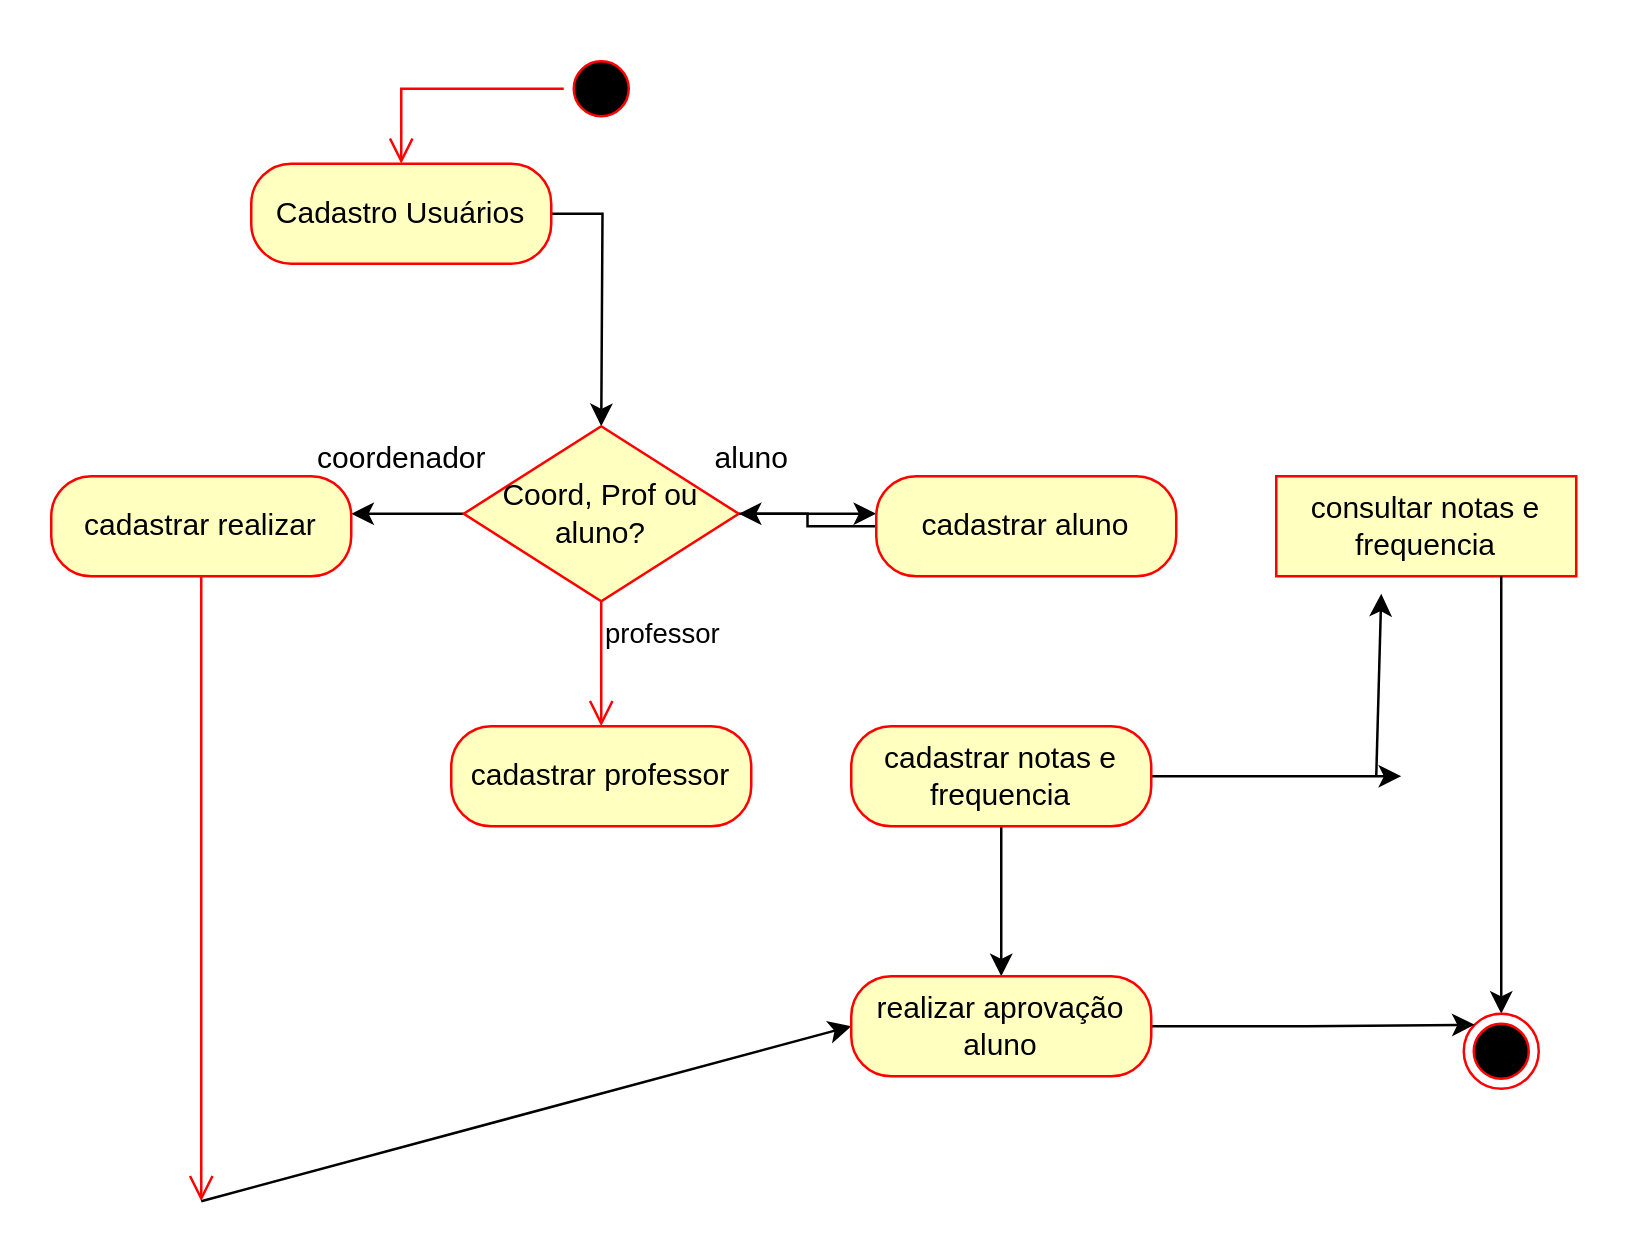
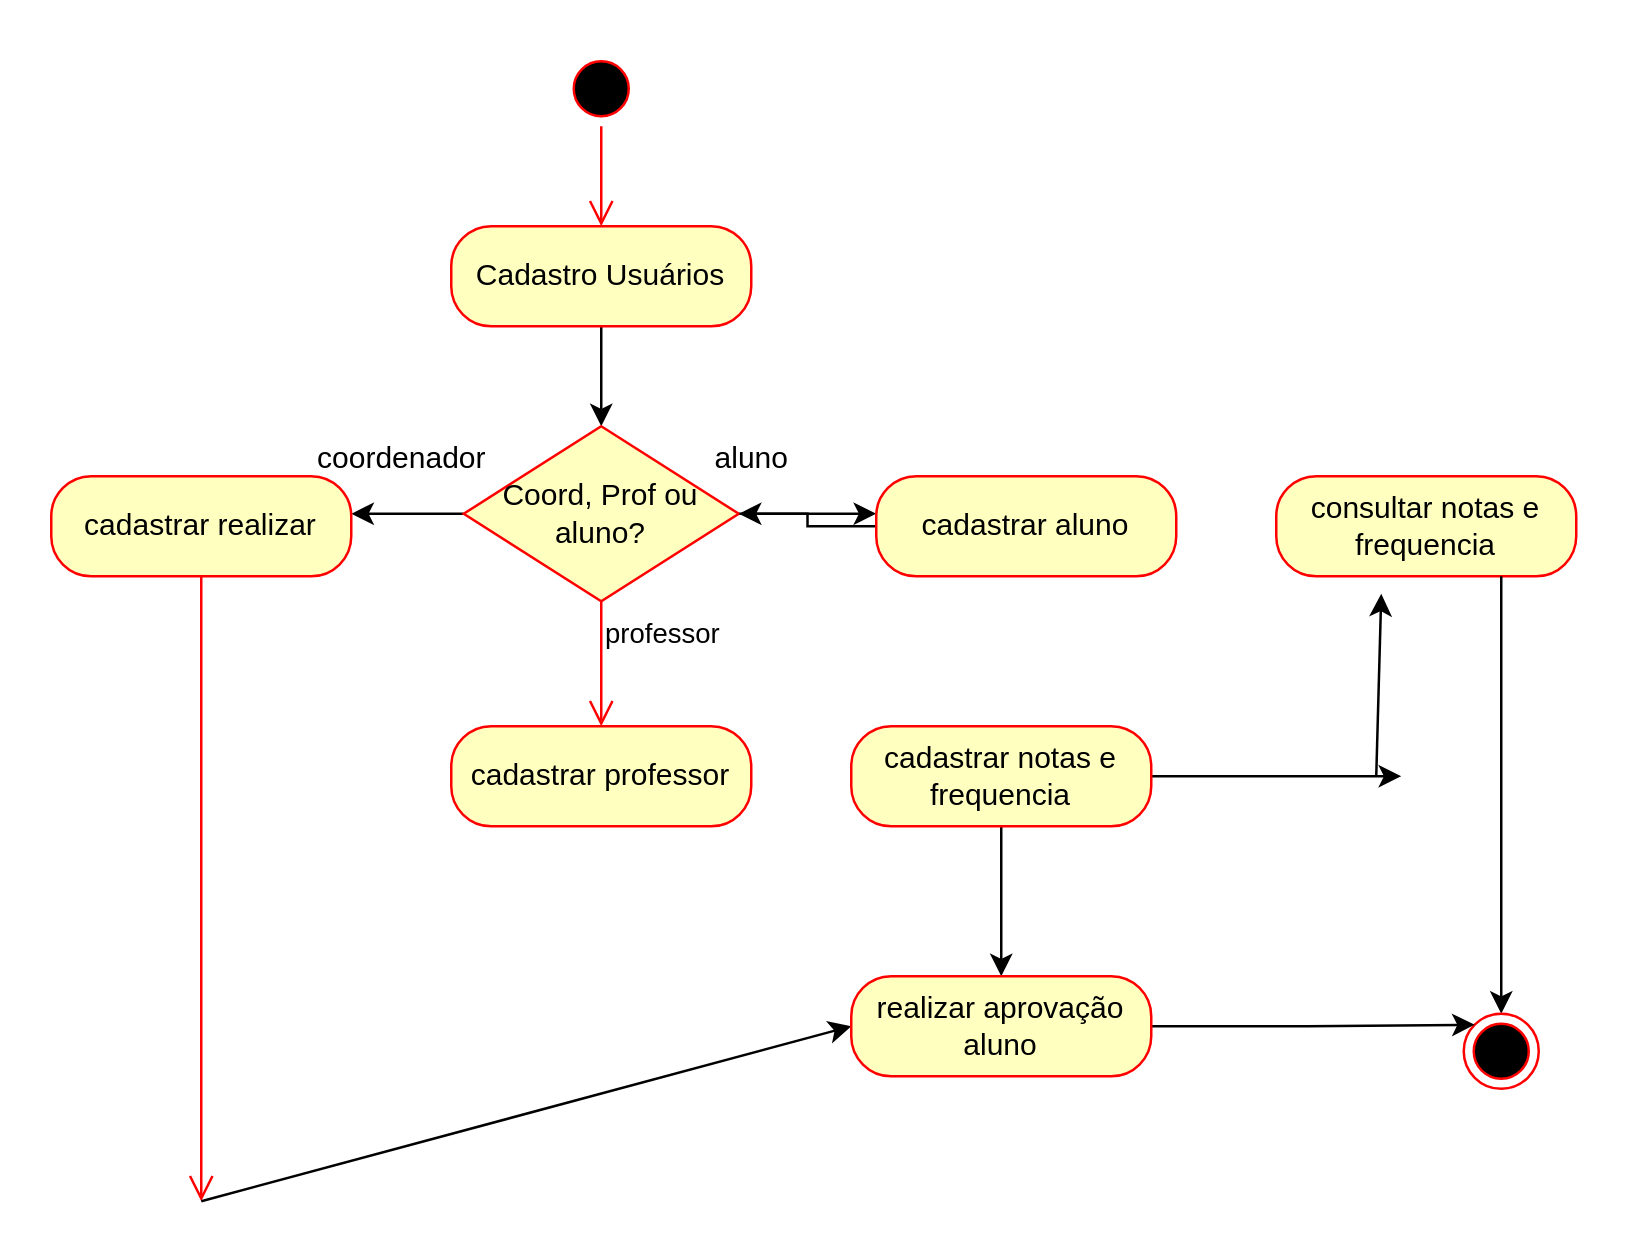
(401, 214) -> (601, 276)
(1426, 526) -> (1426, 526)
